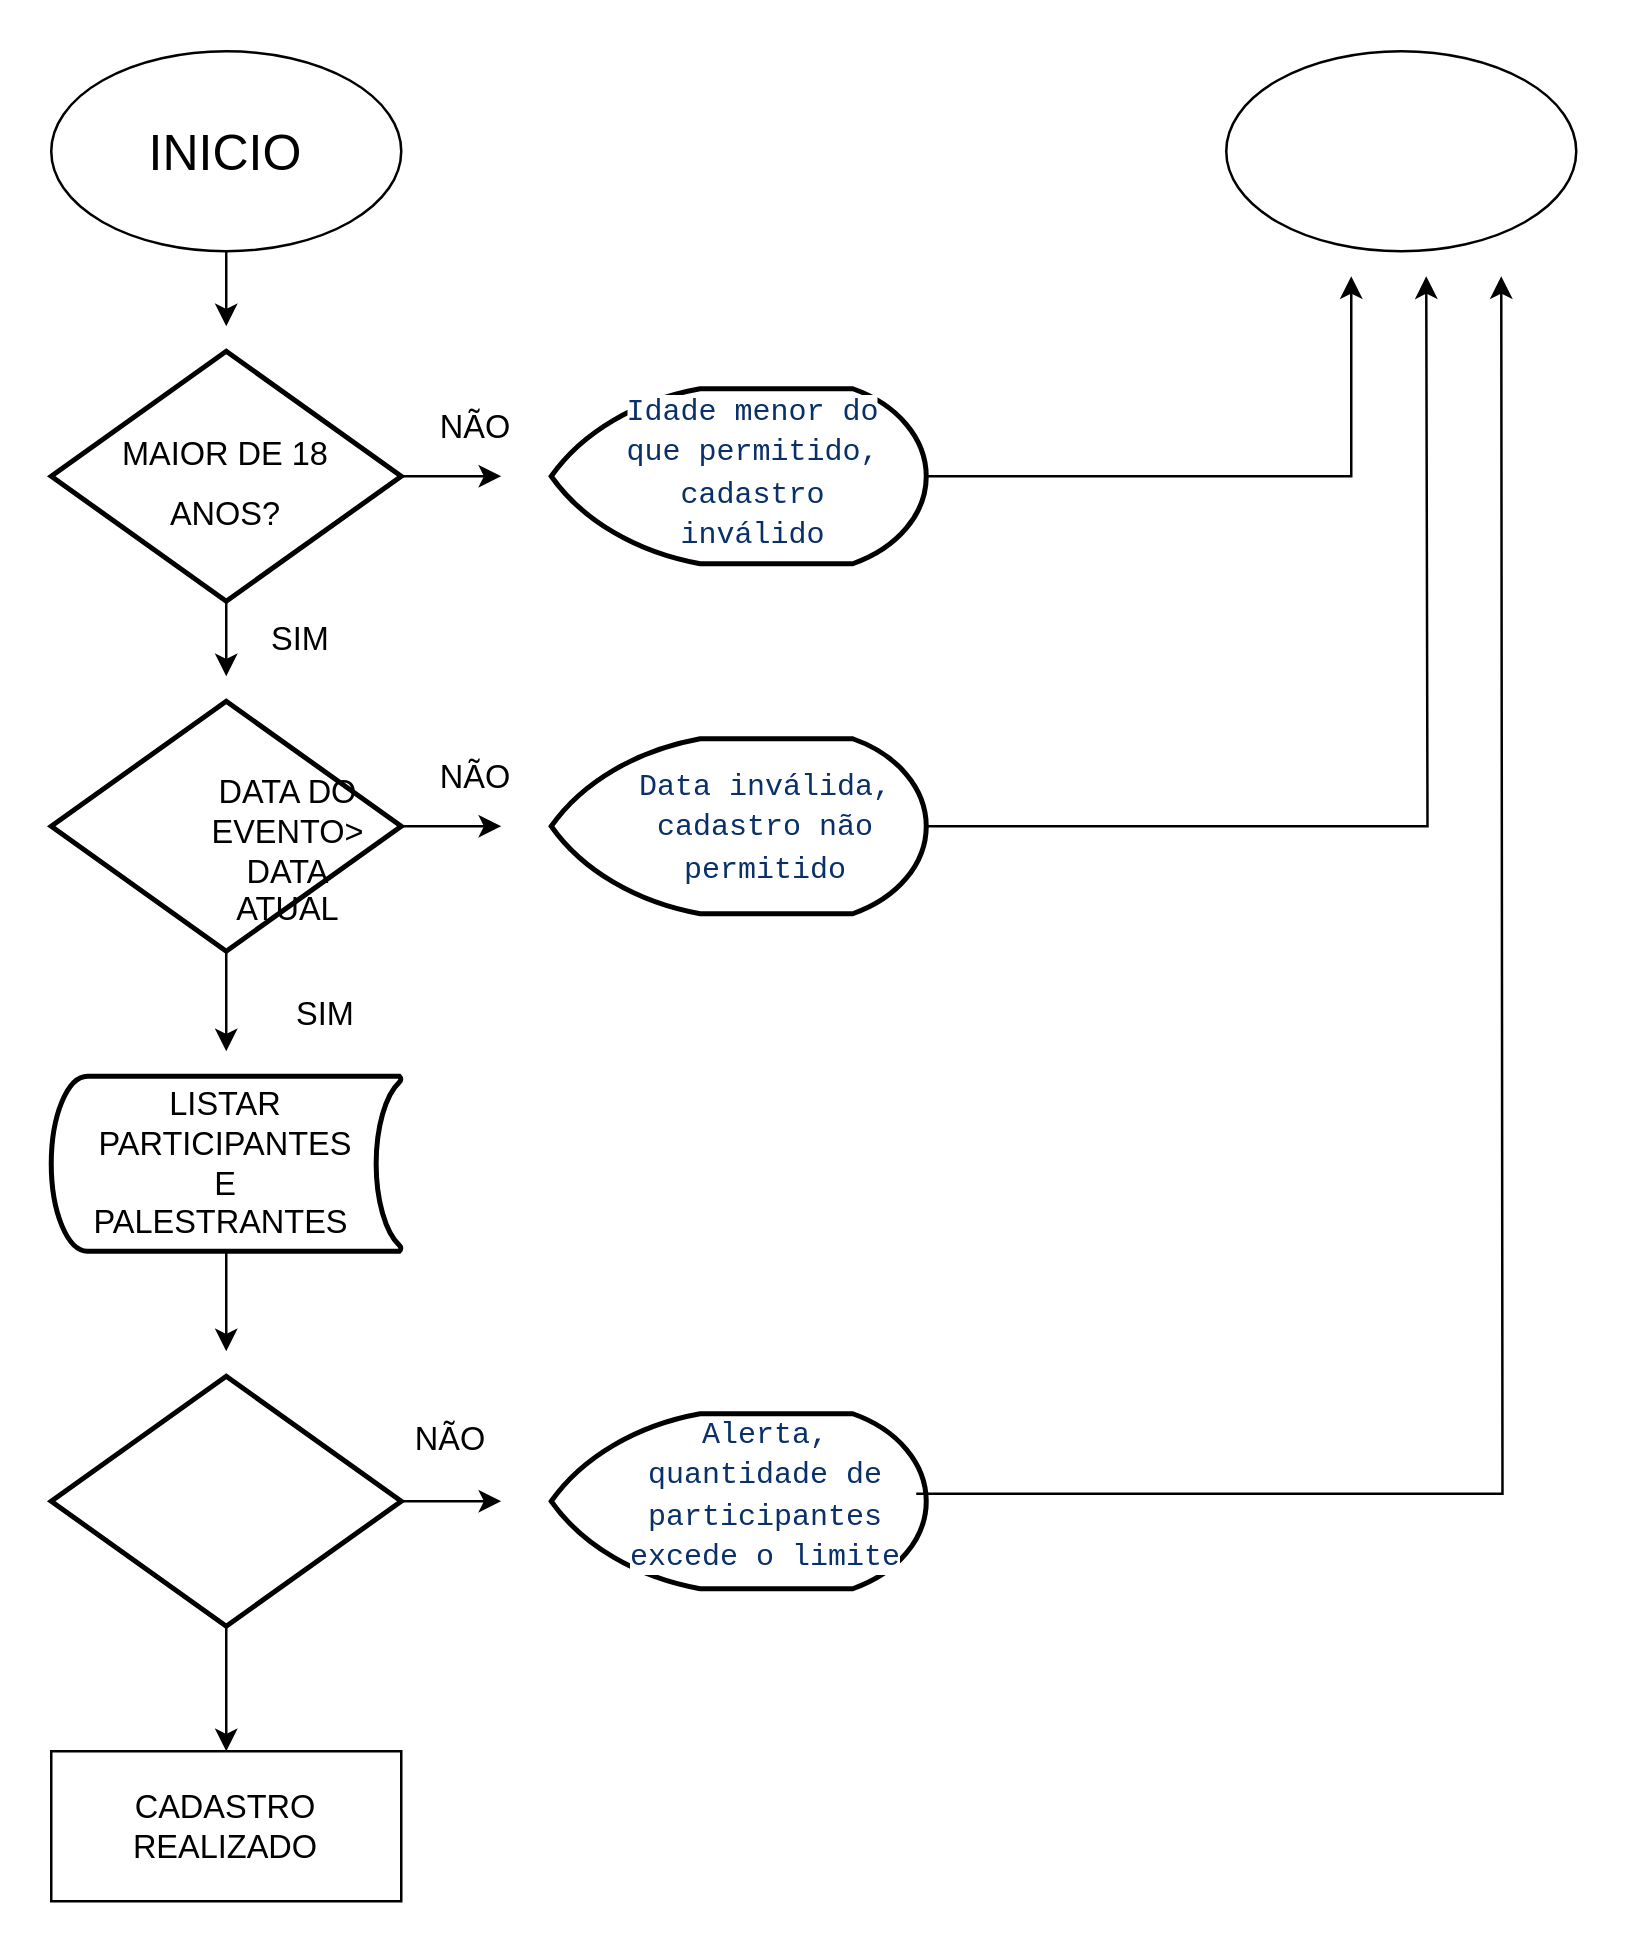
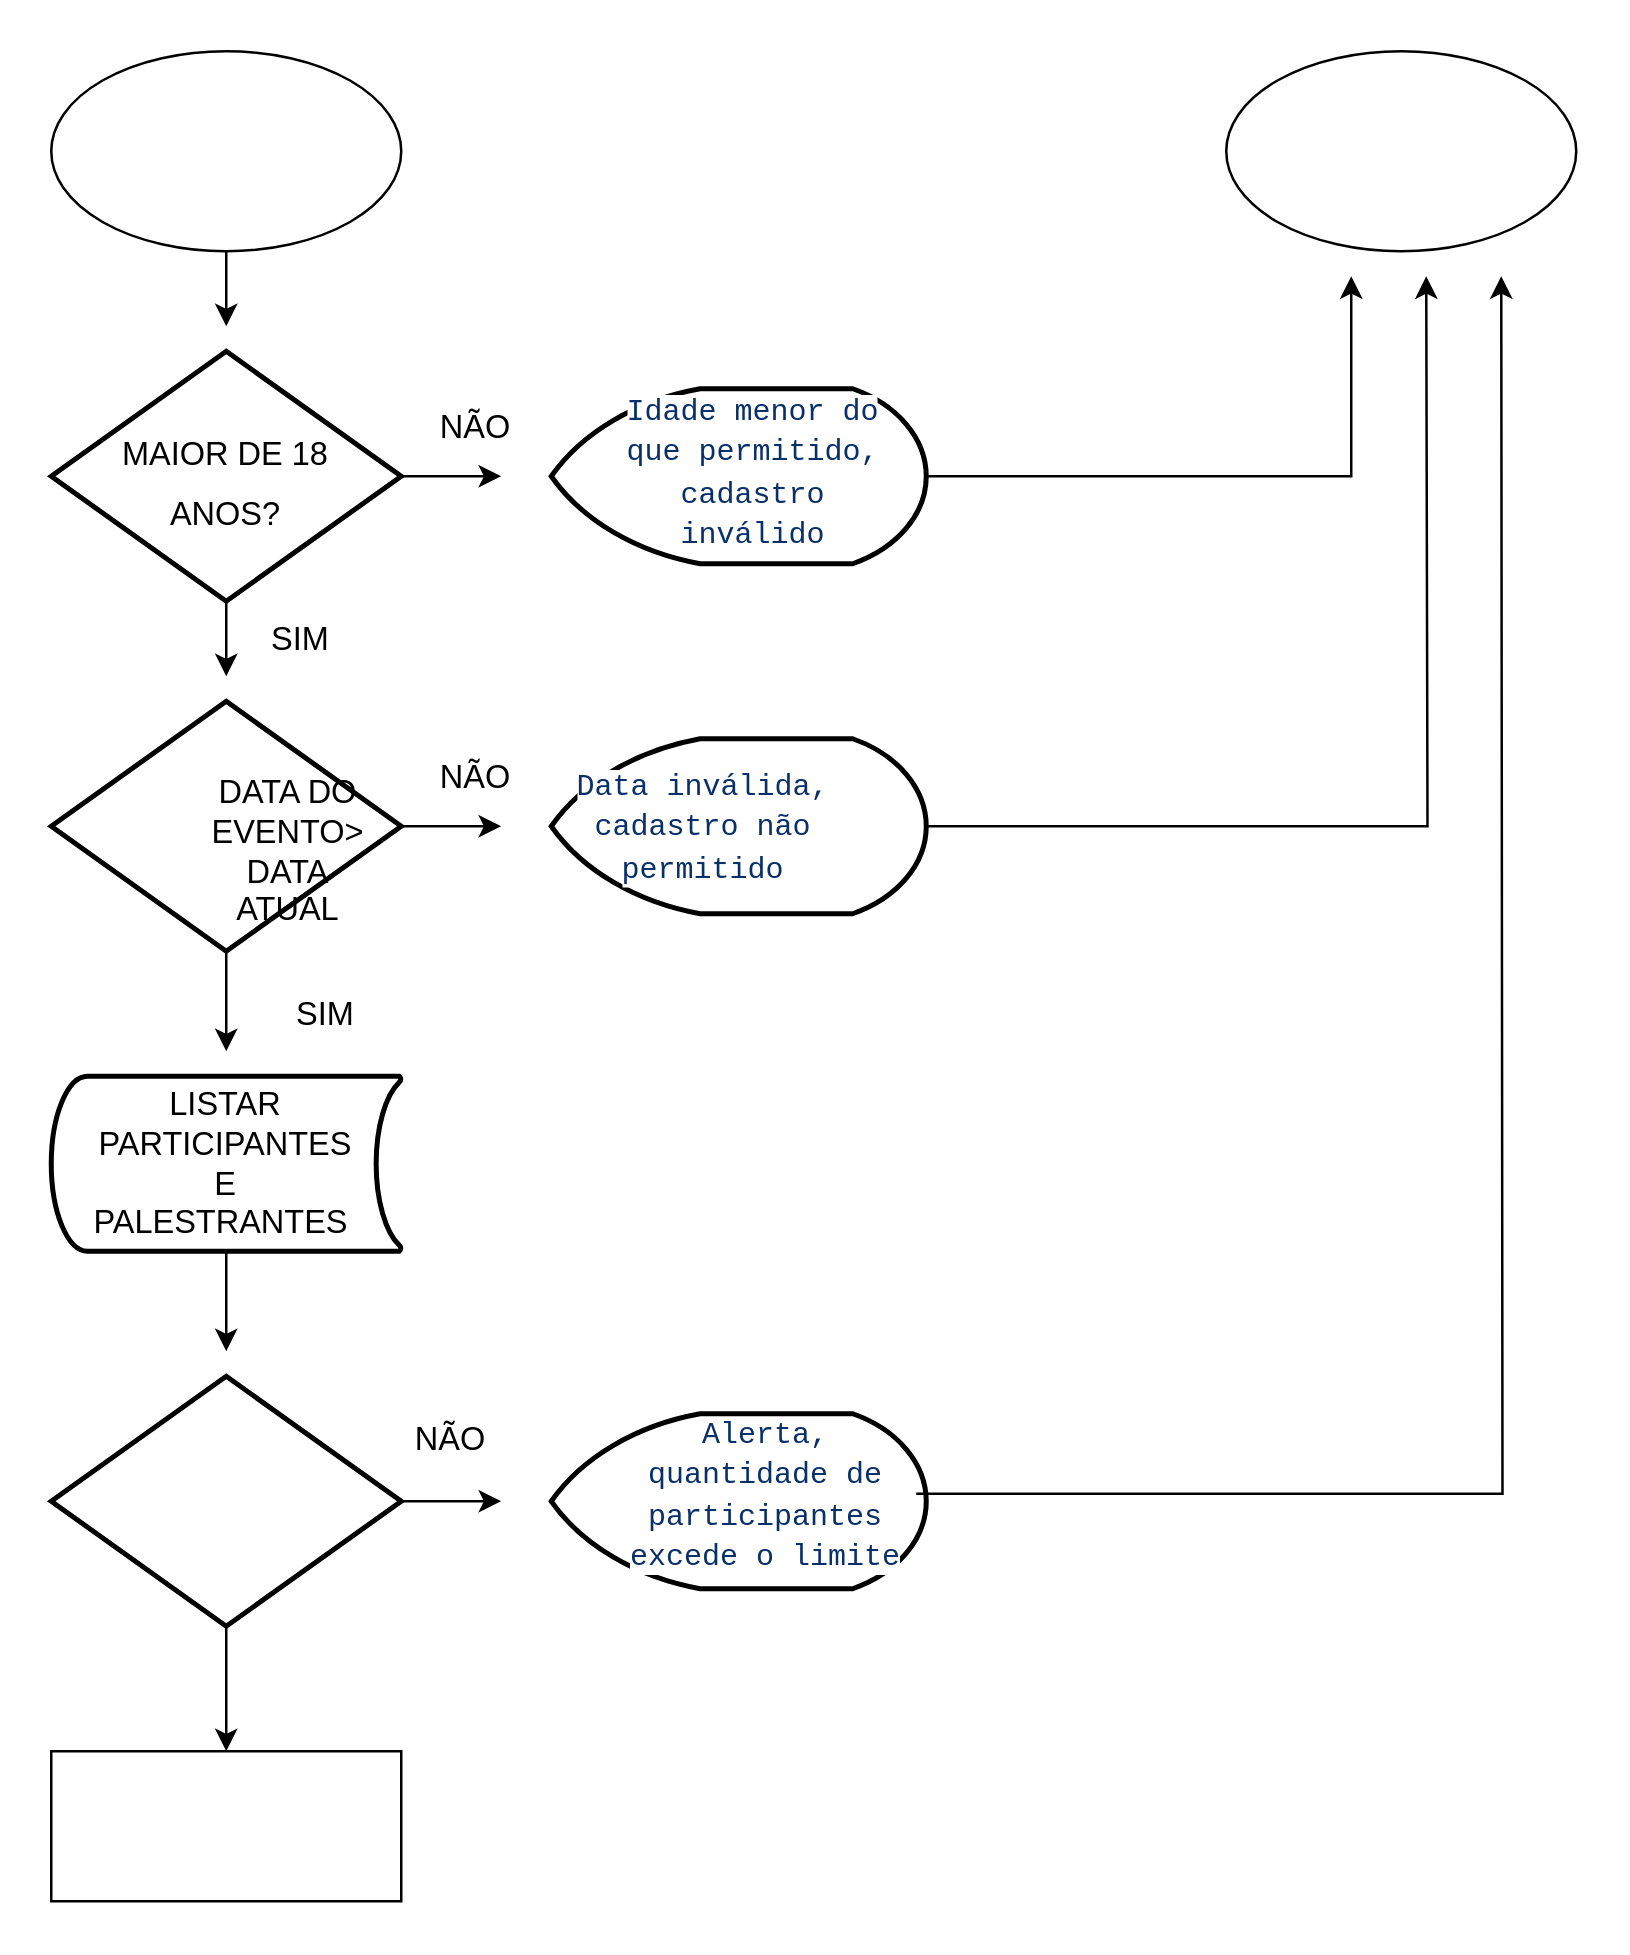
(226, 151) -> none
(766, 826) -> (704, 826)
(226, 1826) -> none
